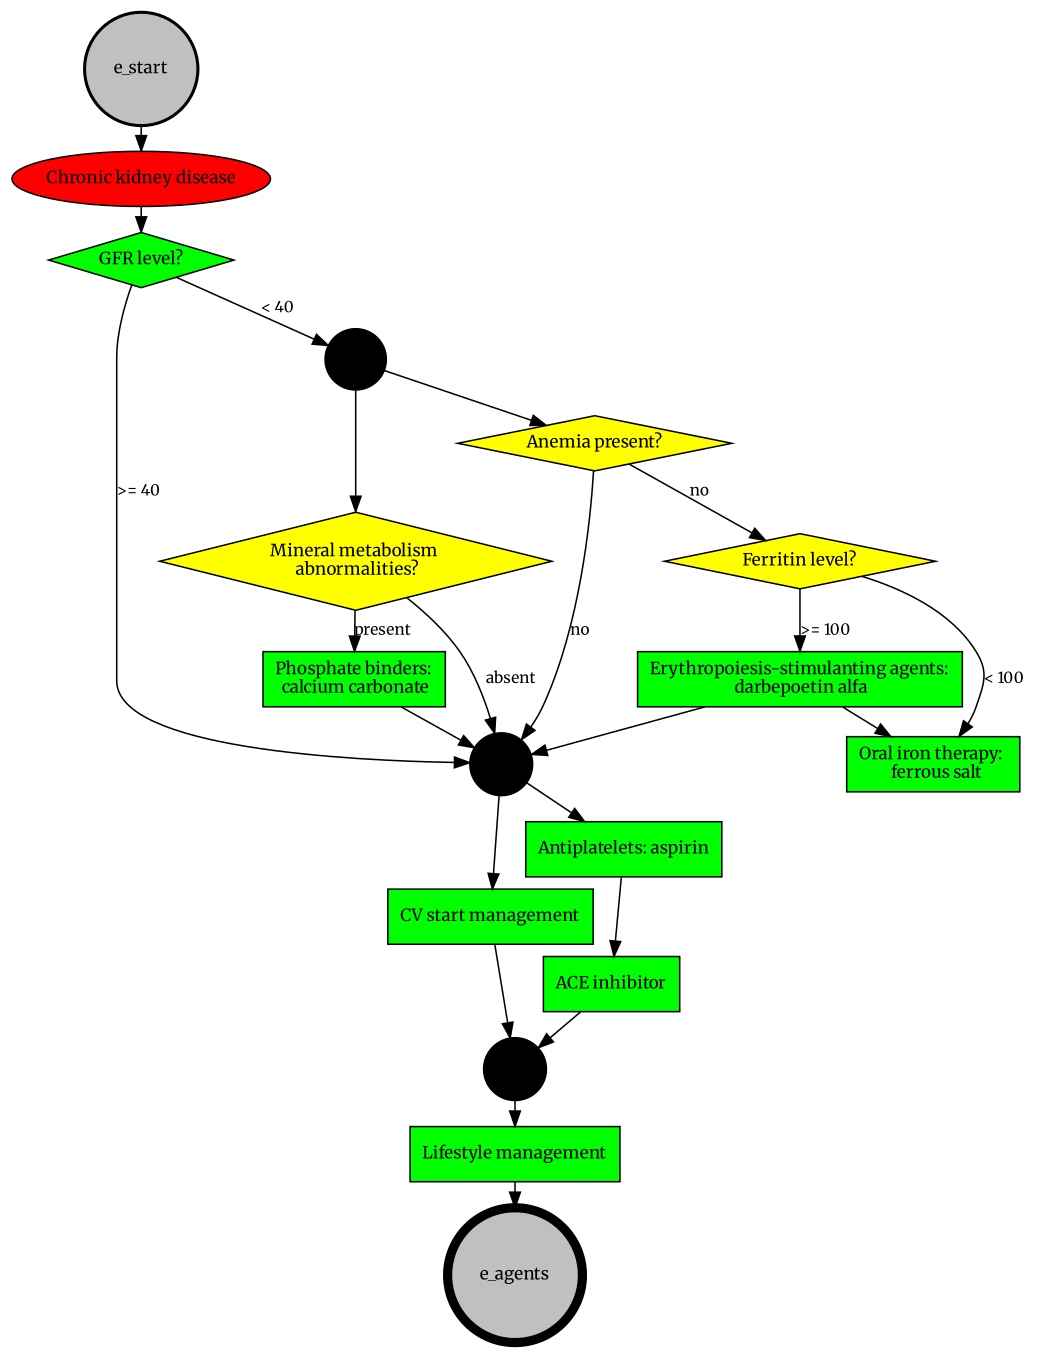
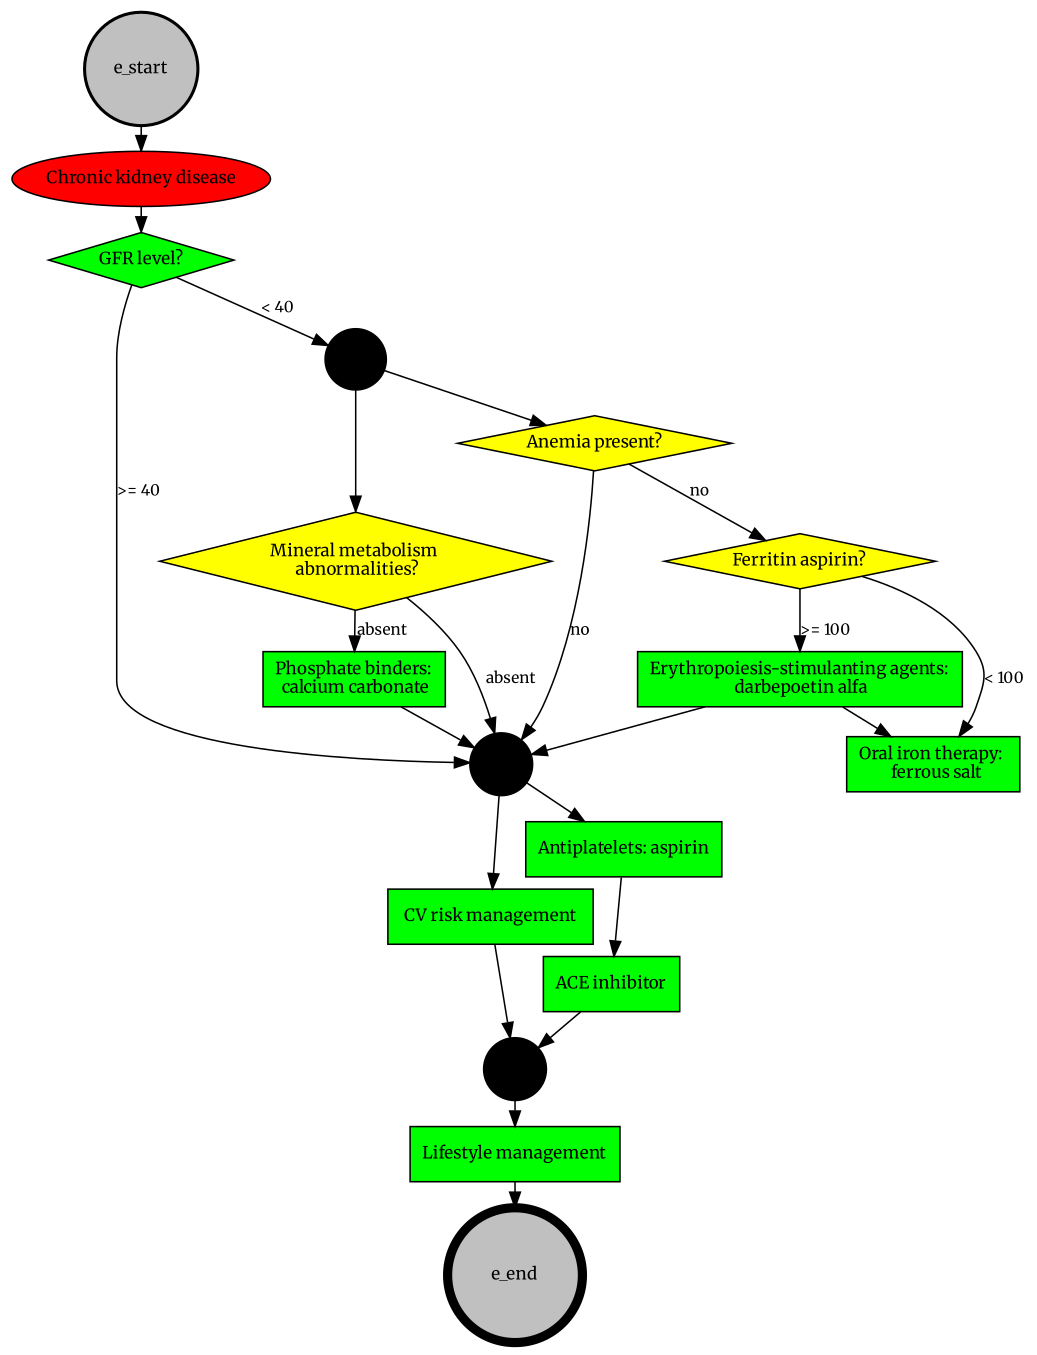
(800, 561) -> (800, 561)
(383, 631) -> (383, 631)
(491, 917) -> (491, 917)
(515, 1275) -> (515, 1275)
